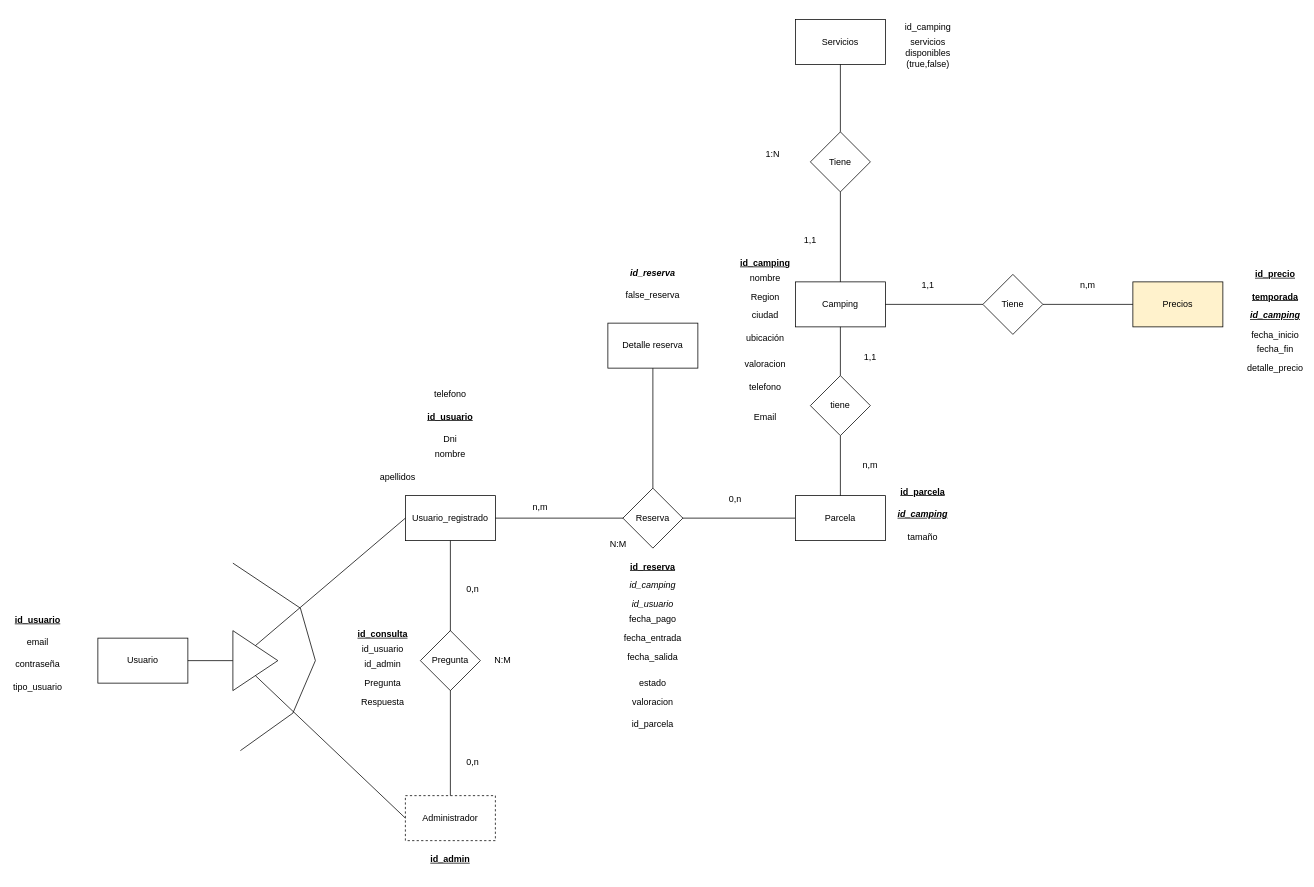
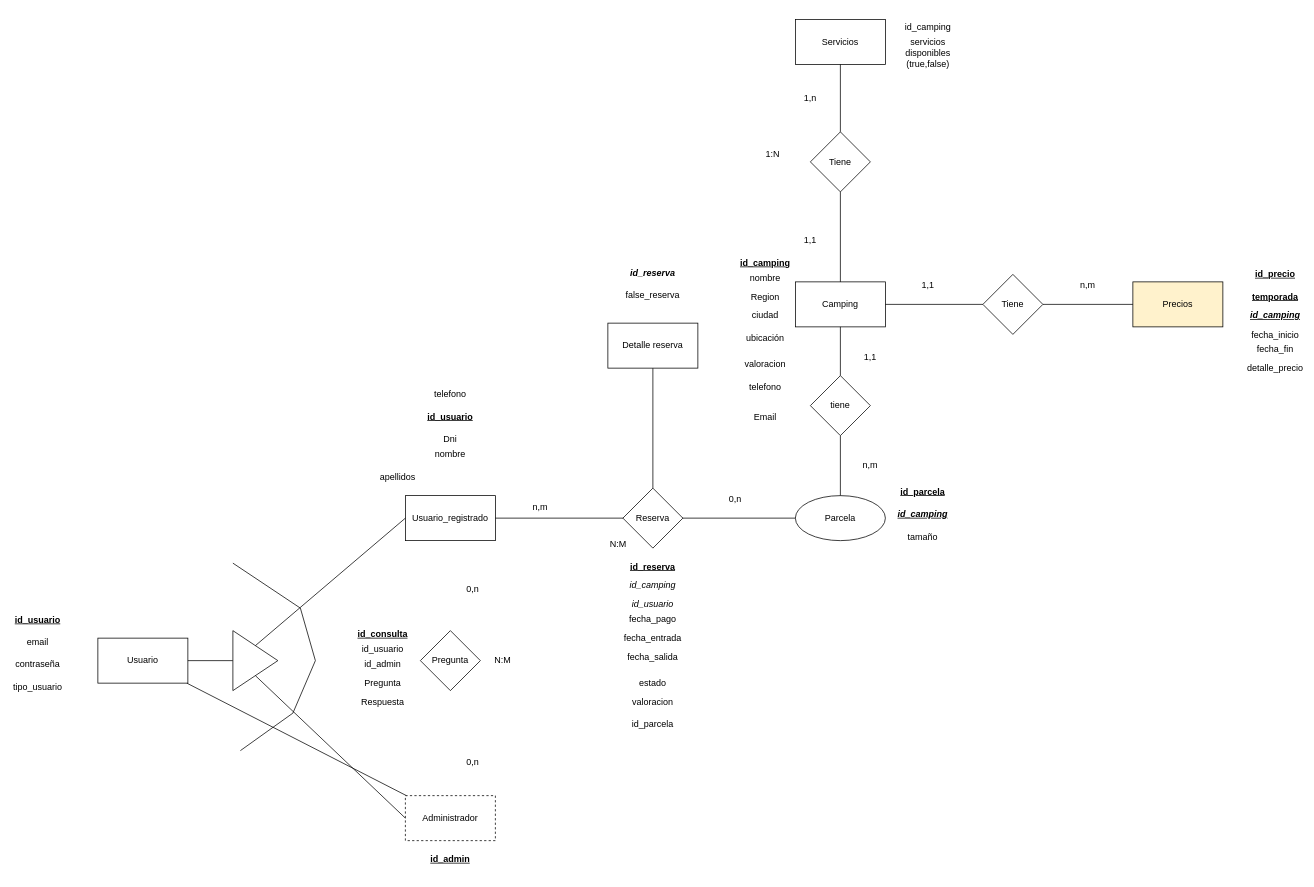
none -> (810, 98)
(840, 518) -> (840, 518)
(450, 742) -> (268, 724)
